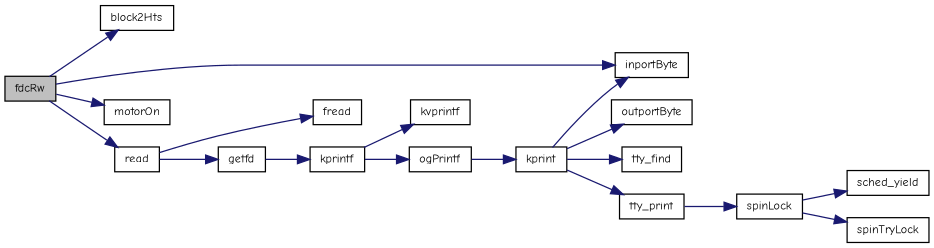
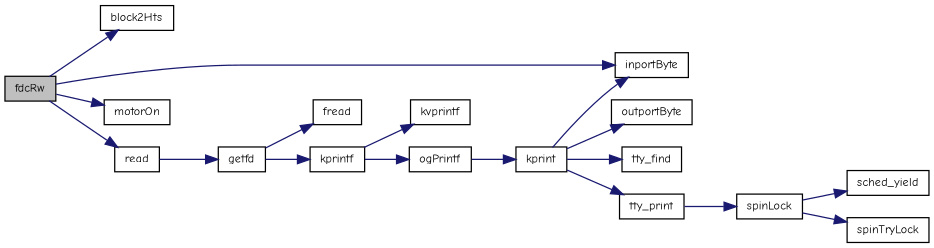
(229, 133) -> (284, 139)
